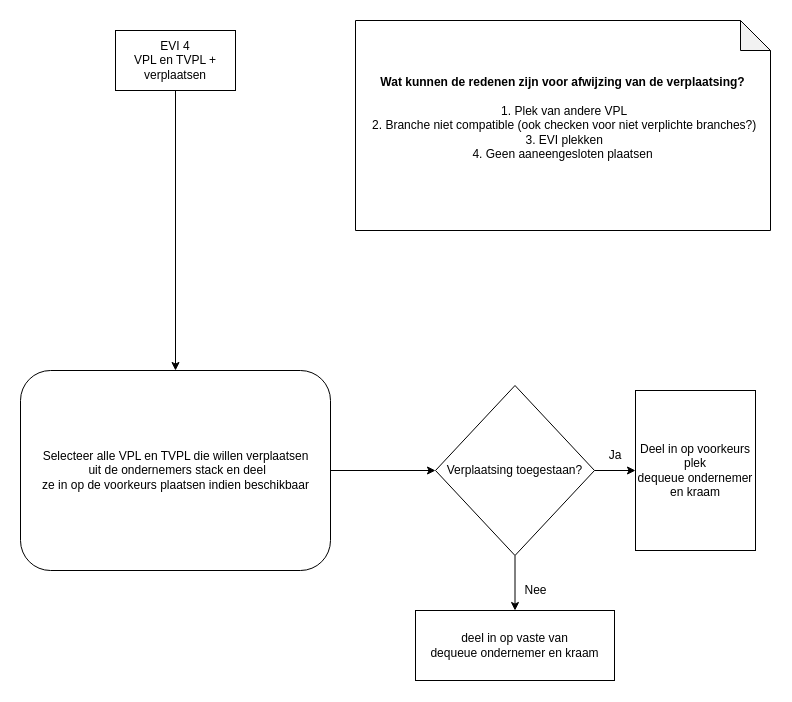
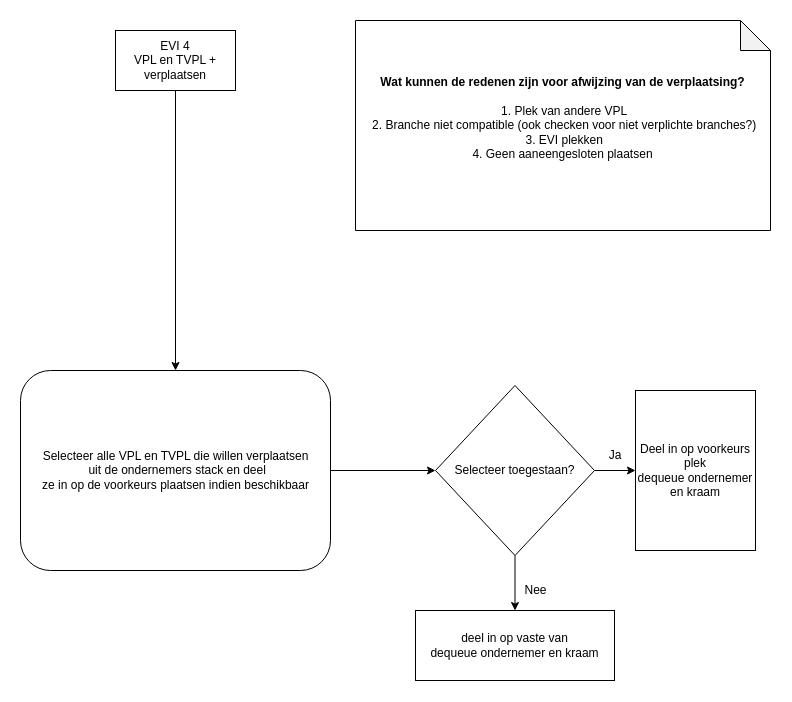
(515, 471) -> (515, 471)
